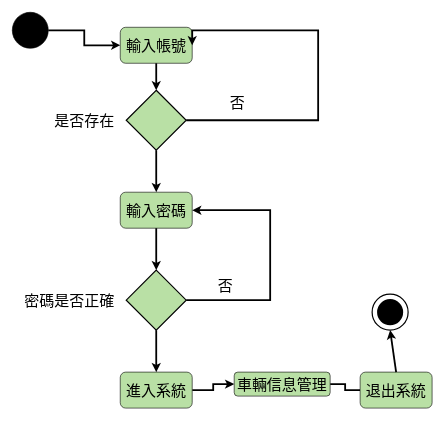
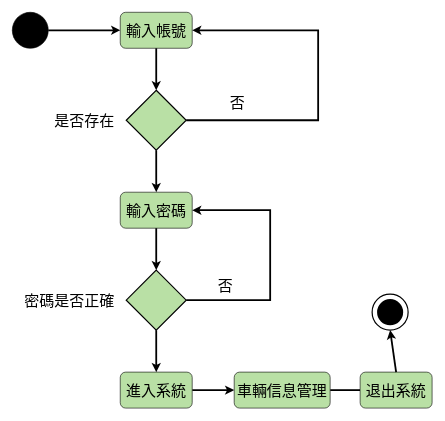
(156, 45) -> (156, 30)
(282, 384) -> (282, 390)
